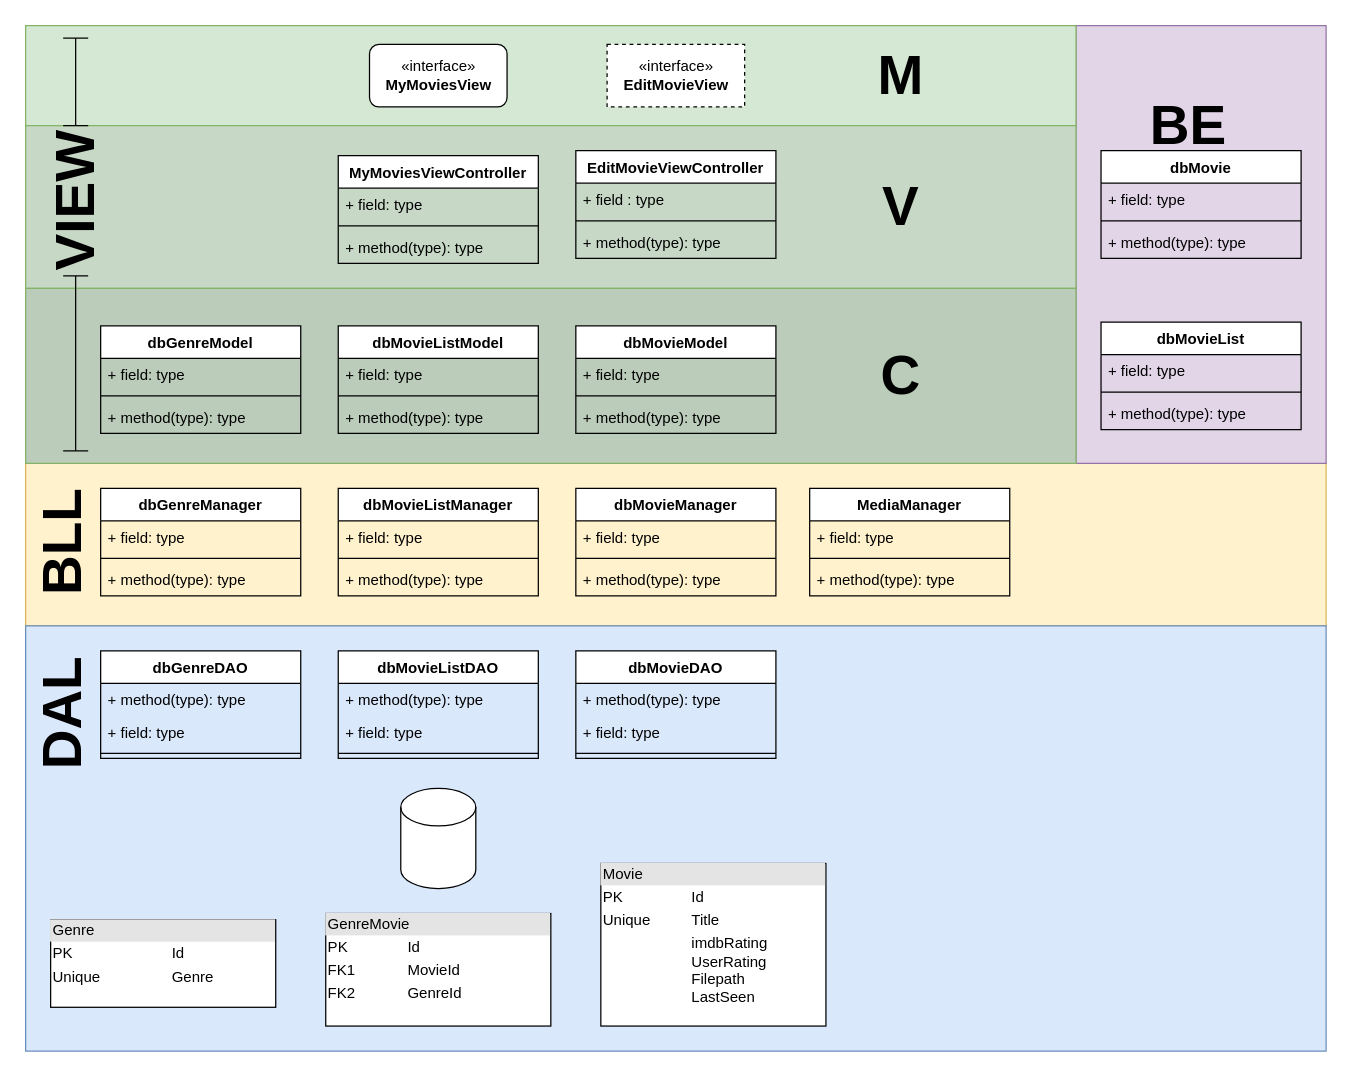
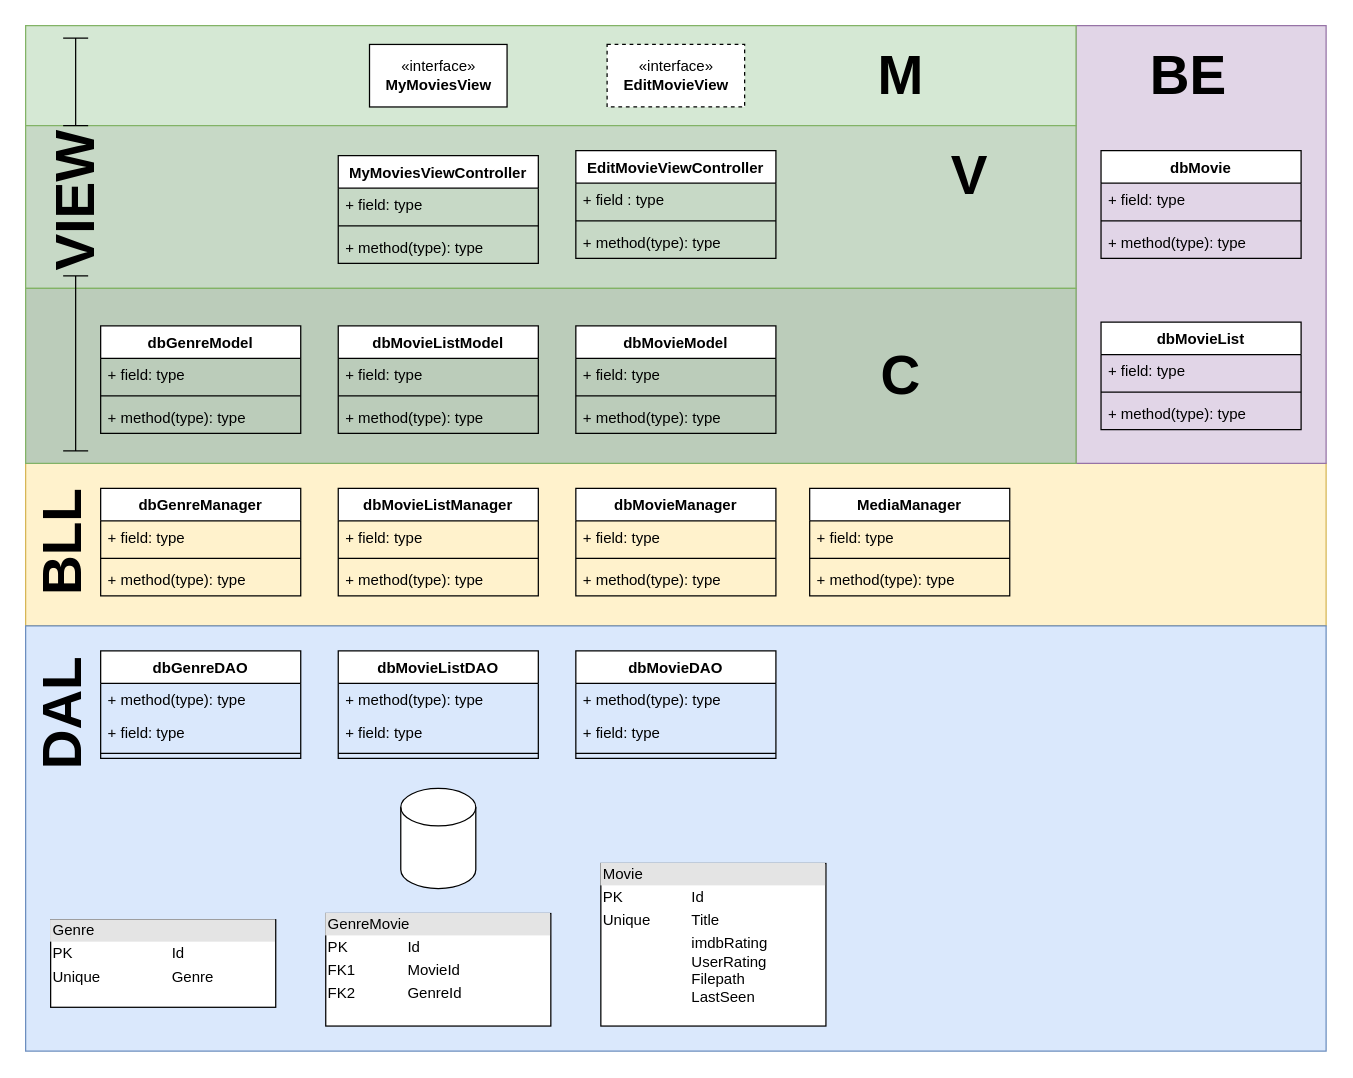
(438, 76) -> (438, 76)
(1188, 126) -> (1188, 76)
(901, 207) -> (969, 176)
